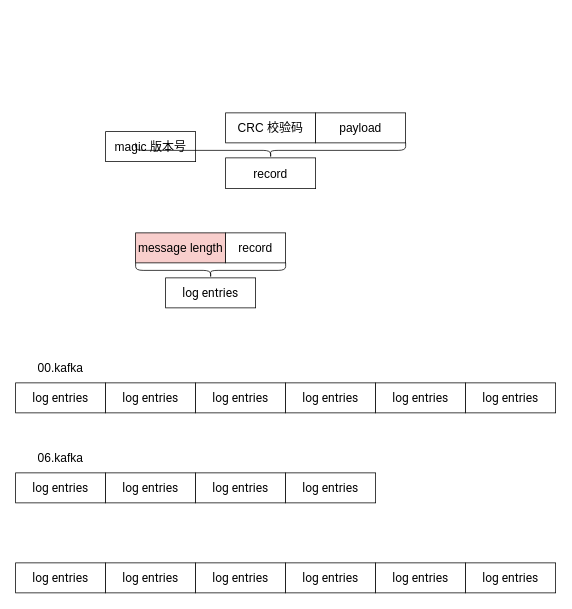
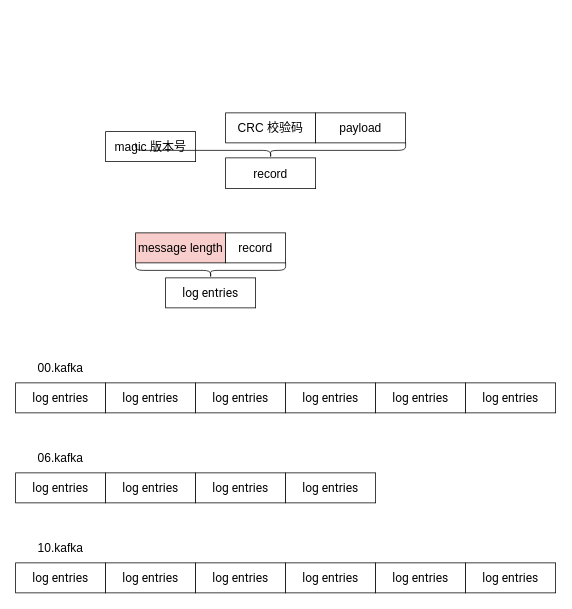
none -> (60, 548)
